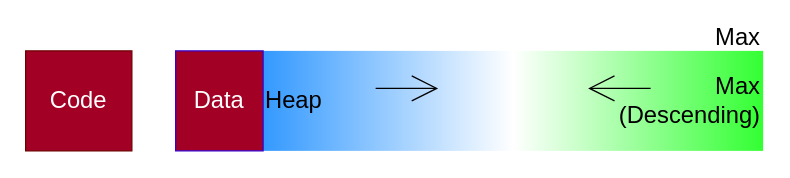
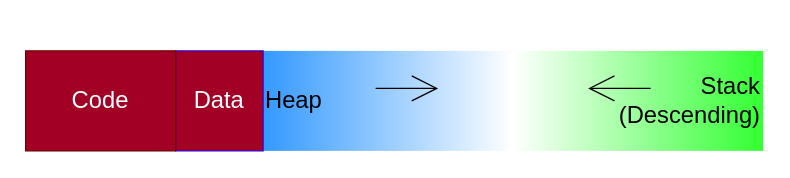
(738, 38) -> none
(79, 101) -> (101, 101)
(684, 101) -> (684, 101)
